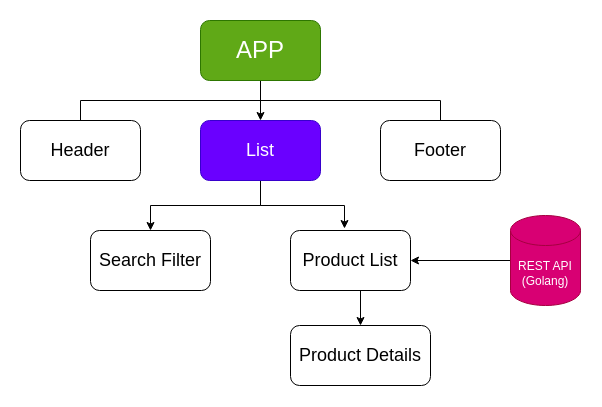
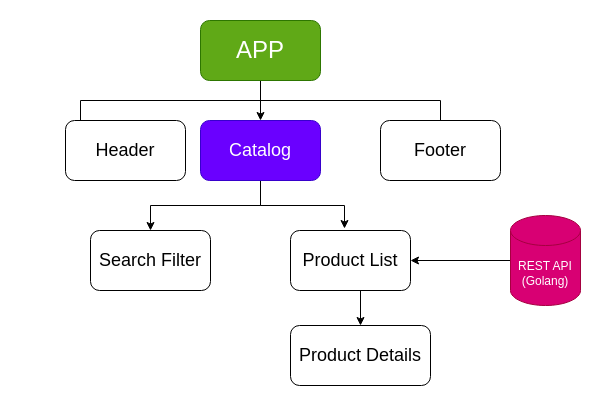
(81, 151) -> (126, 151)
(261, 151) -> (261, 151)
